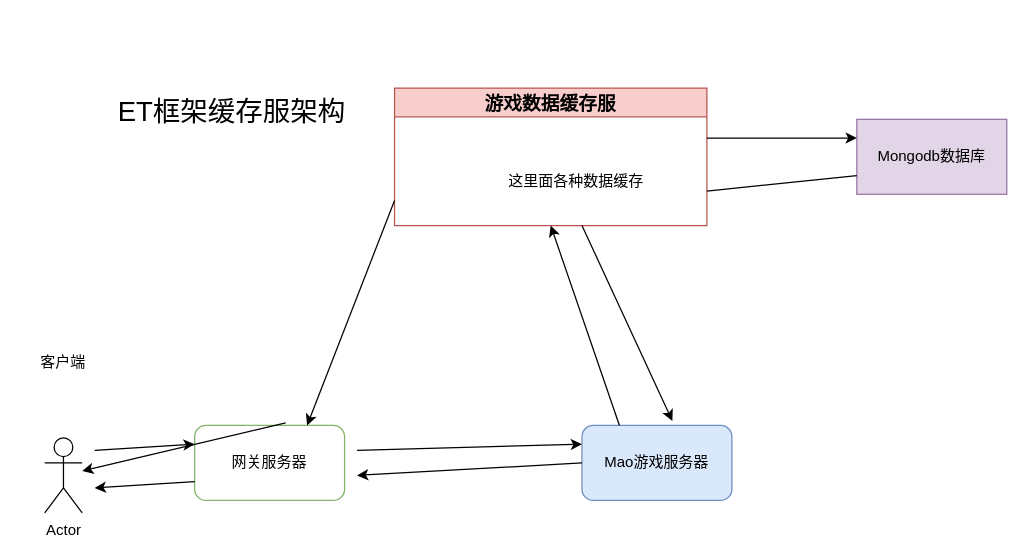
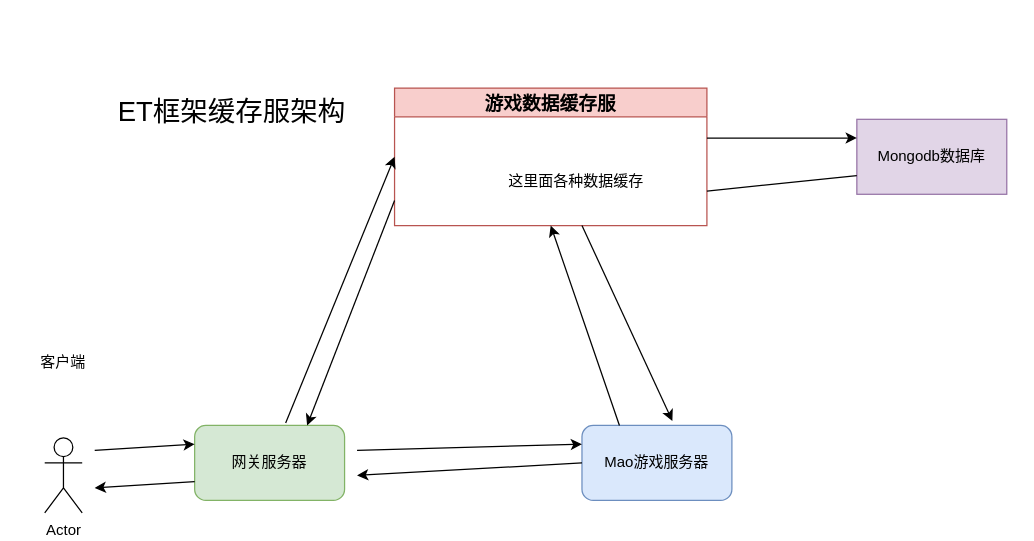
(186, 447) -> (338, 294)
(269, 463) -> (269, 463)
